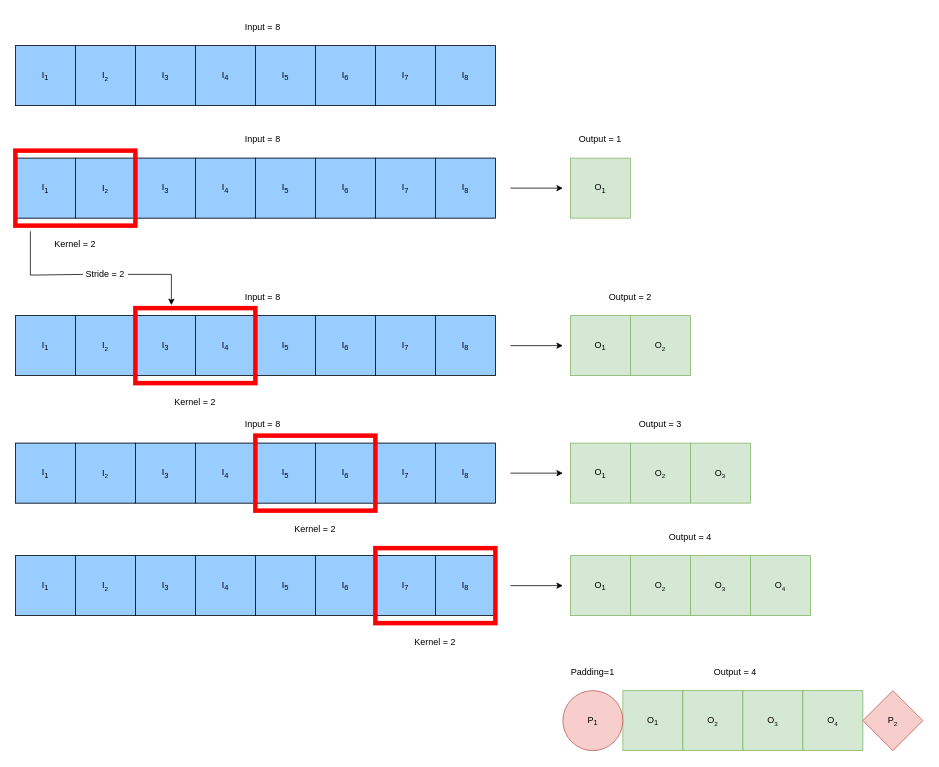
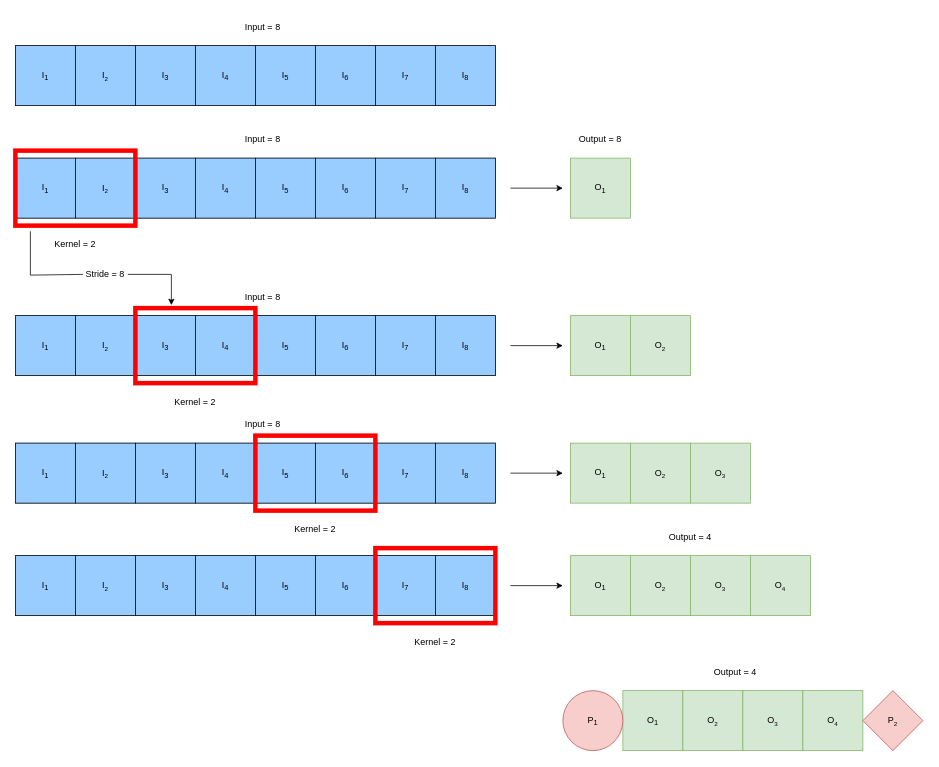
(600, 139) -> (600, 139)
(105, 274) -> (105, 274)
(630, 297) -> none
(660, 424) -> none
(593, 672) -> none
